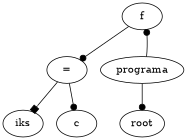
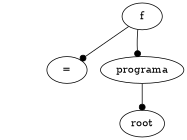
(147, 46) -> (137, 40)
(23, 124) -> none
(77, 124) -> none
